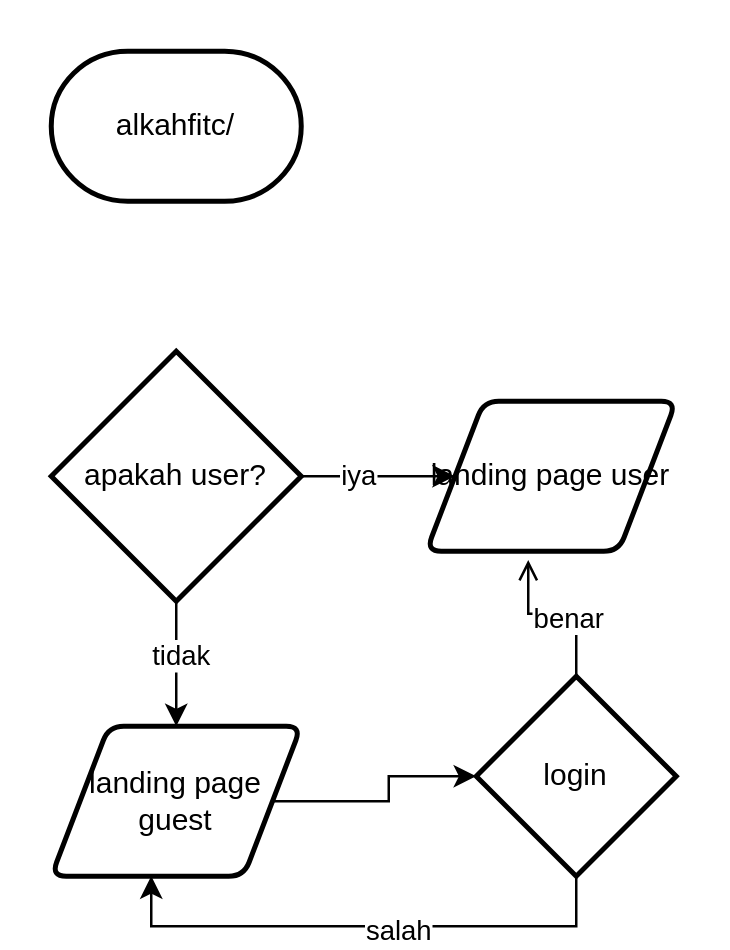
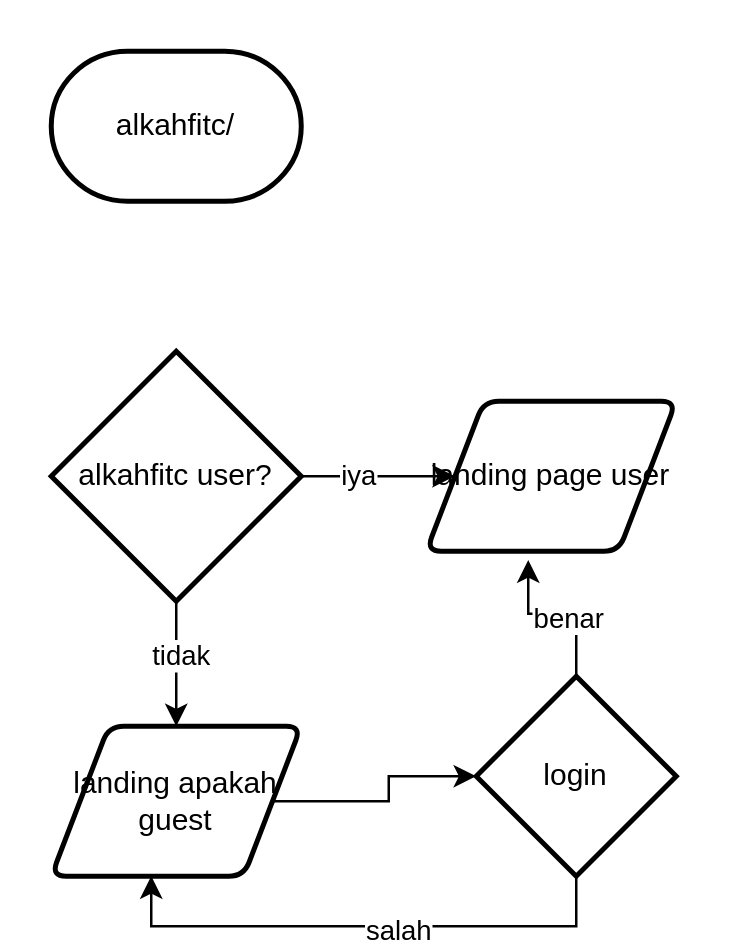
(176, 476) -> (176, 476)
(528, 574) -> (528, 578)
(176, 801) -> (176, 801)
